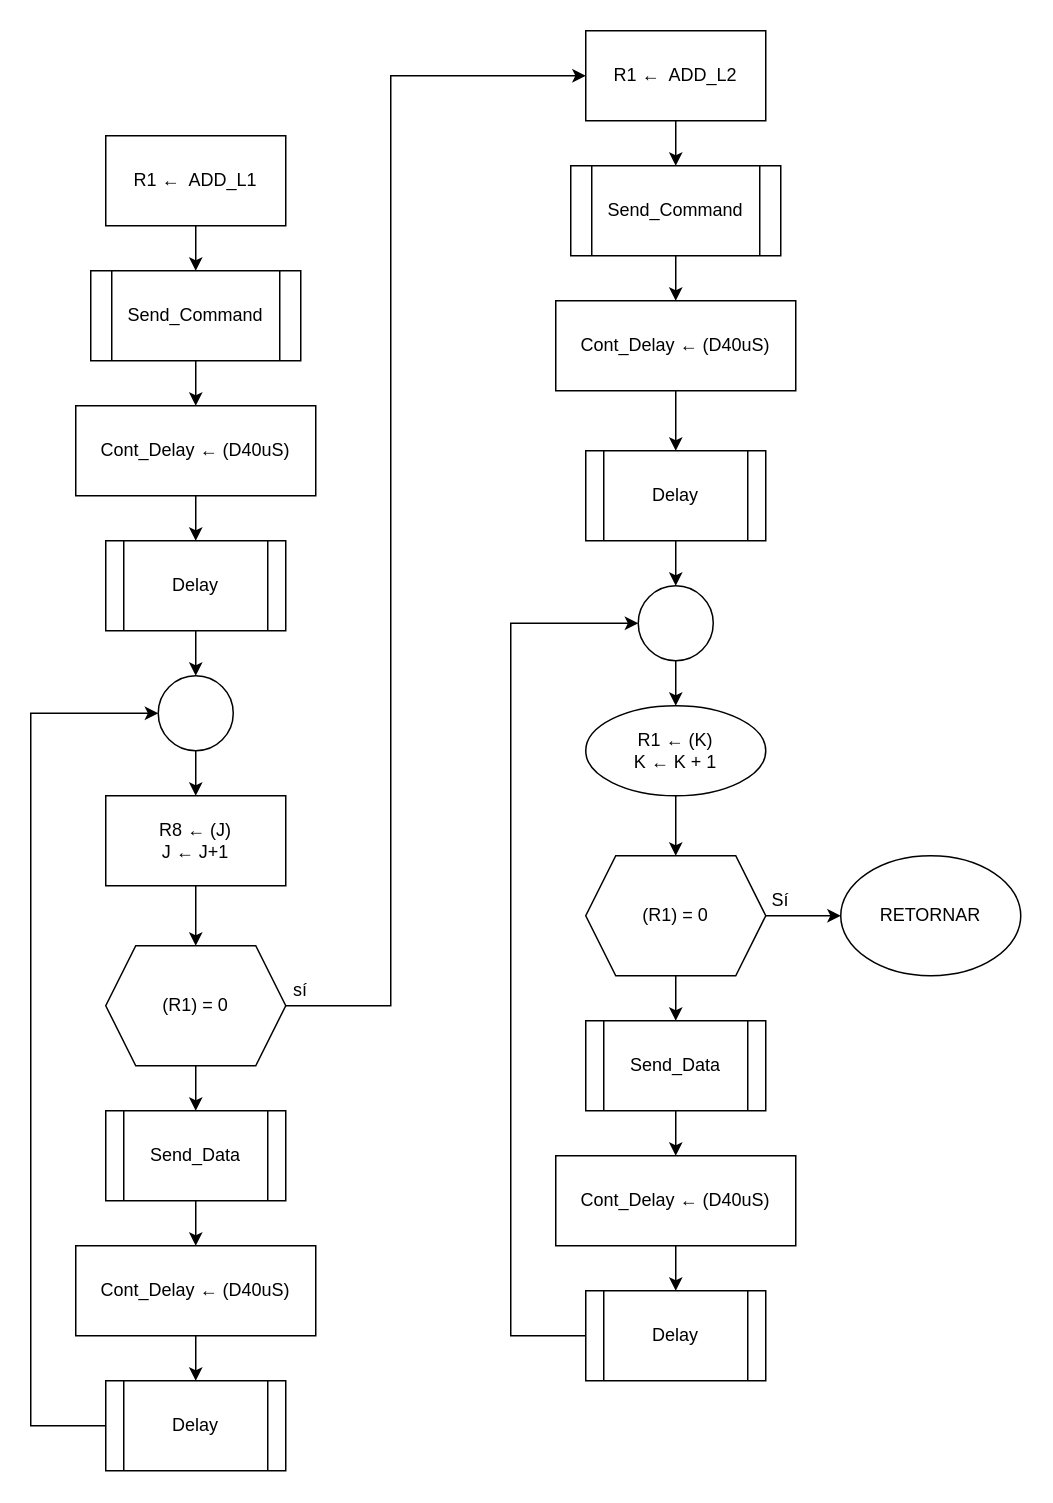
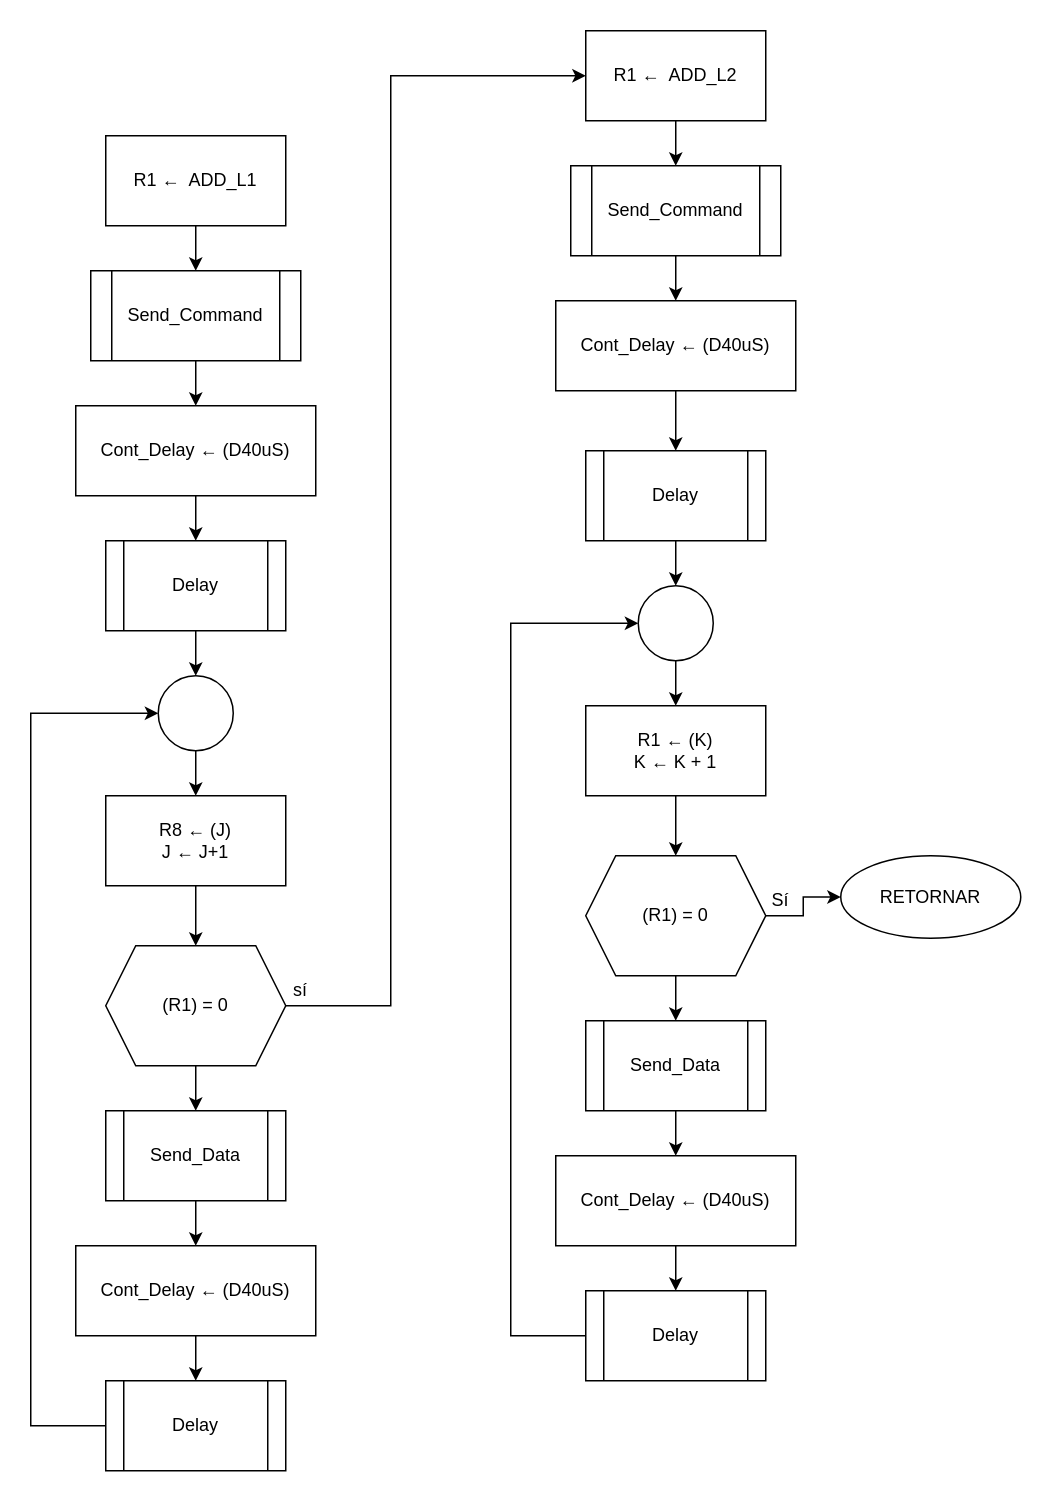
(676, 751) -> (676, 751)
(931, 916) -> (931, 897)
